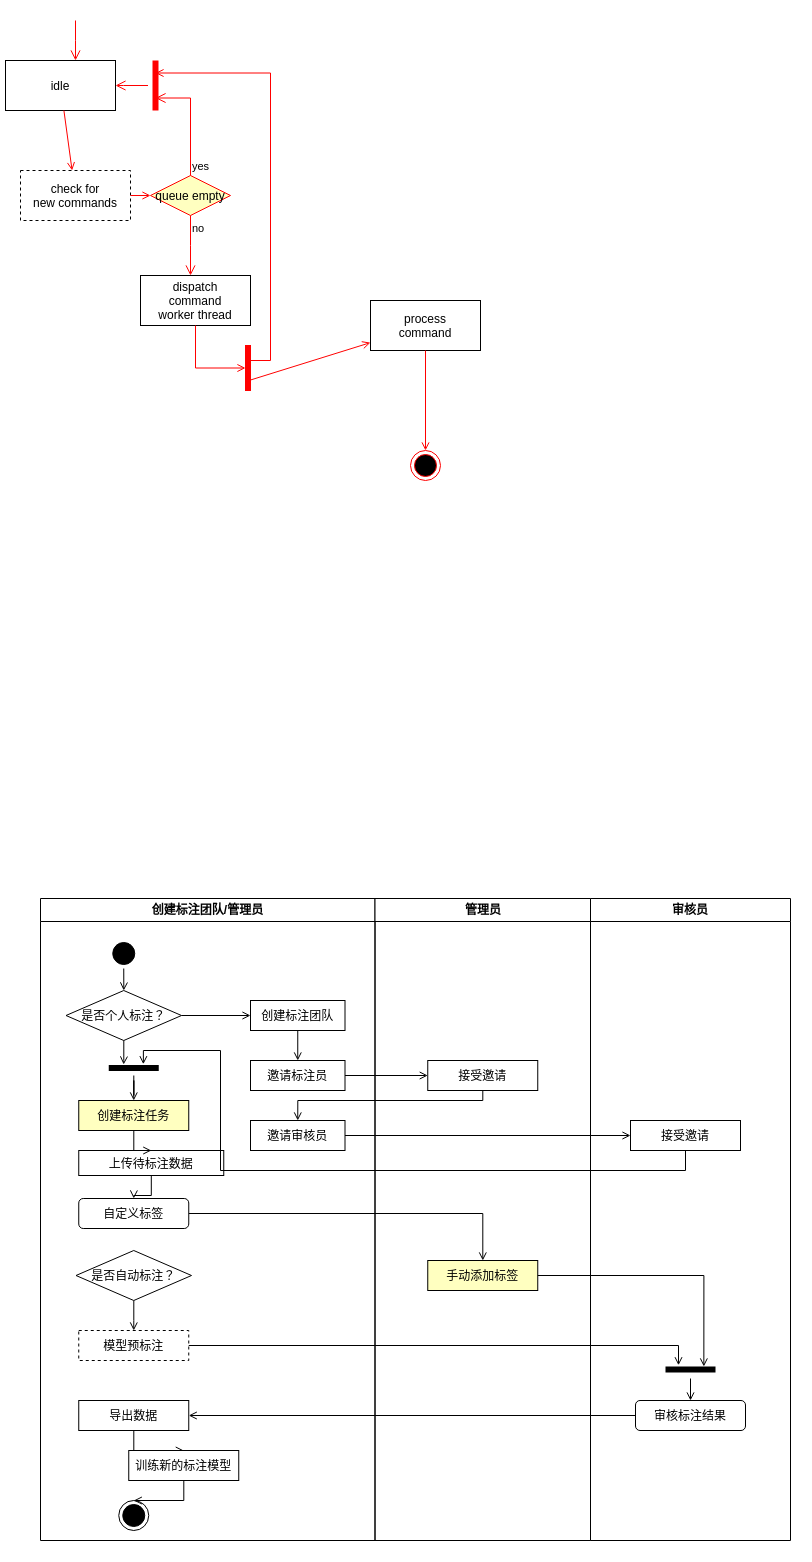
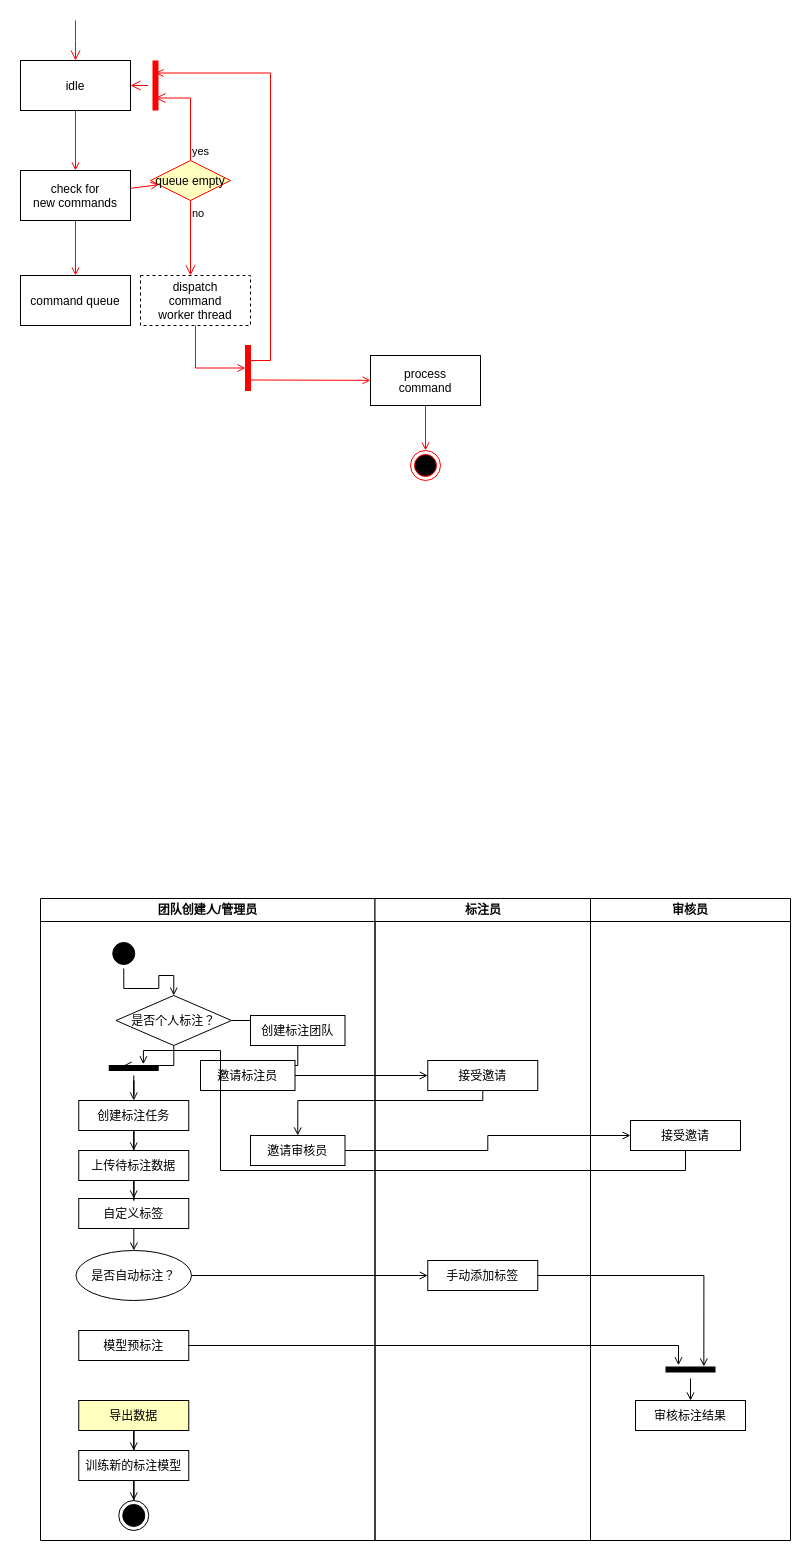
(61, 86) -> (76, 86)
(76, 196) -> (76, 196)
(191, 196) -> (191, 181)
none -> (76, 247)
none -> (76, 301)
(196, 301) -> (196, 301)
(426, 326) -> (426, 381)
(208, 911) -> (208, 911)
(484, 911) -> (484, 911)
(124, 1016) -> (174, 1021)
(298, 1016) -> (298, 1031)
(298, 1076) -> (248, 1076)
(134, 1116) -> (134, 1116)
(298, 1136) -> (298, 1151)
(151, 1163) -> (134, 1166)
(134, 1214) -> (134, 1214)
(358, 1214) -> (134, 1239)
(134, 1276) -> (134, 1276)
none -> (309, 1276)
(483, 1276) -> (483, 1276)
(134, 1313) -> none
(134, 1346) -> (134, 1346)
(134, 1416) -> (134, 1416)
(413, 1416) -> none
(691, 1416) -> (691, 1416)
(184, 1466) -> (134, 1466)
